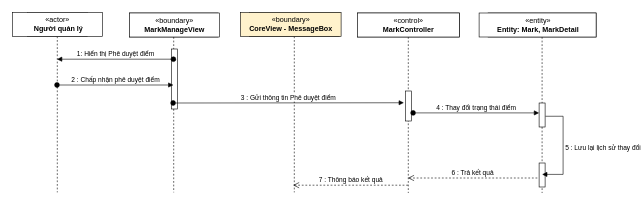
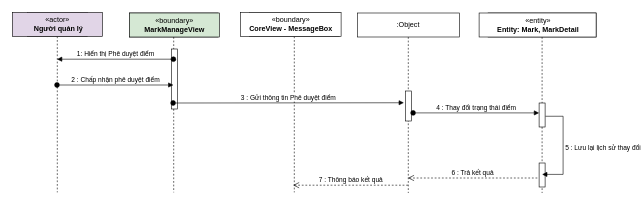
(57, 24) -> (57, 24)
(291, 24) -> (291, 24)
(174, 25) -> (174, 25)
(408, 25) -> none
